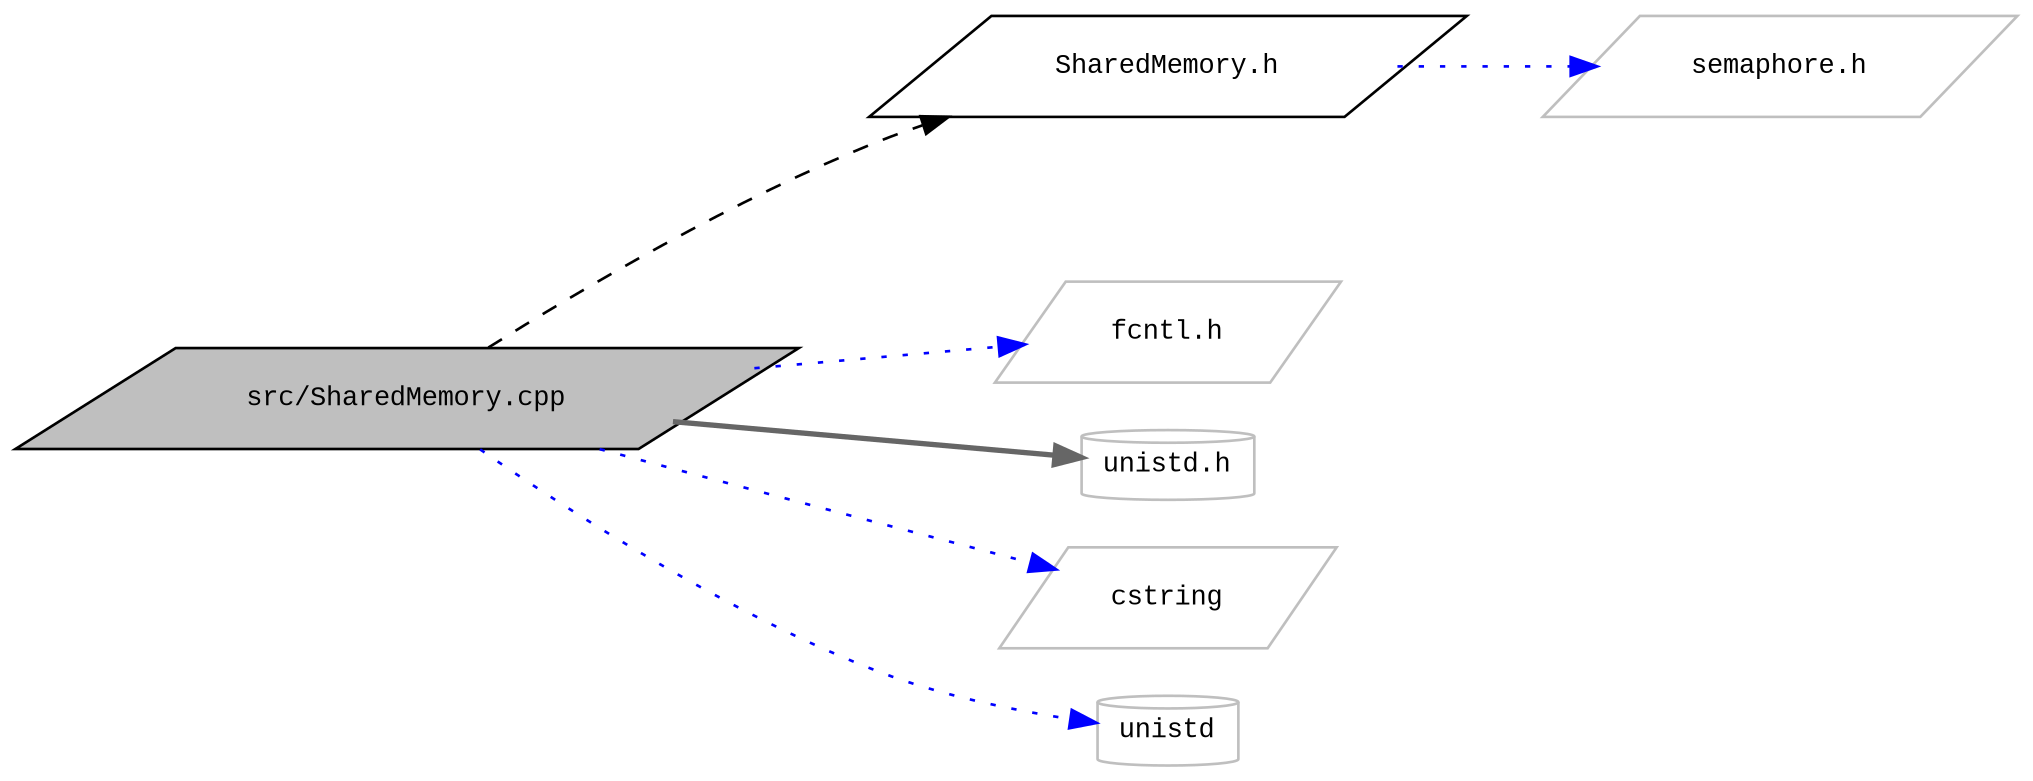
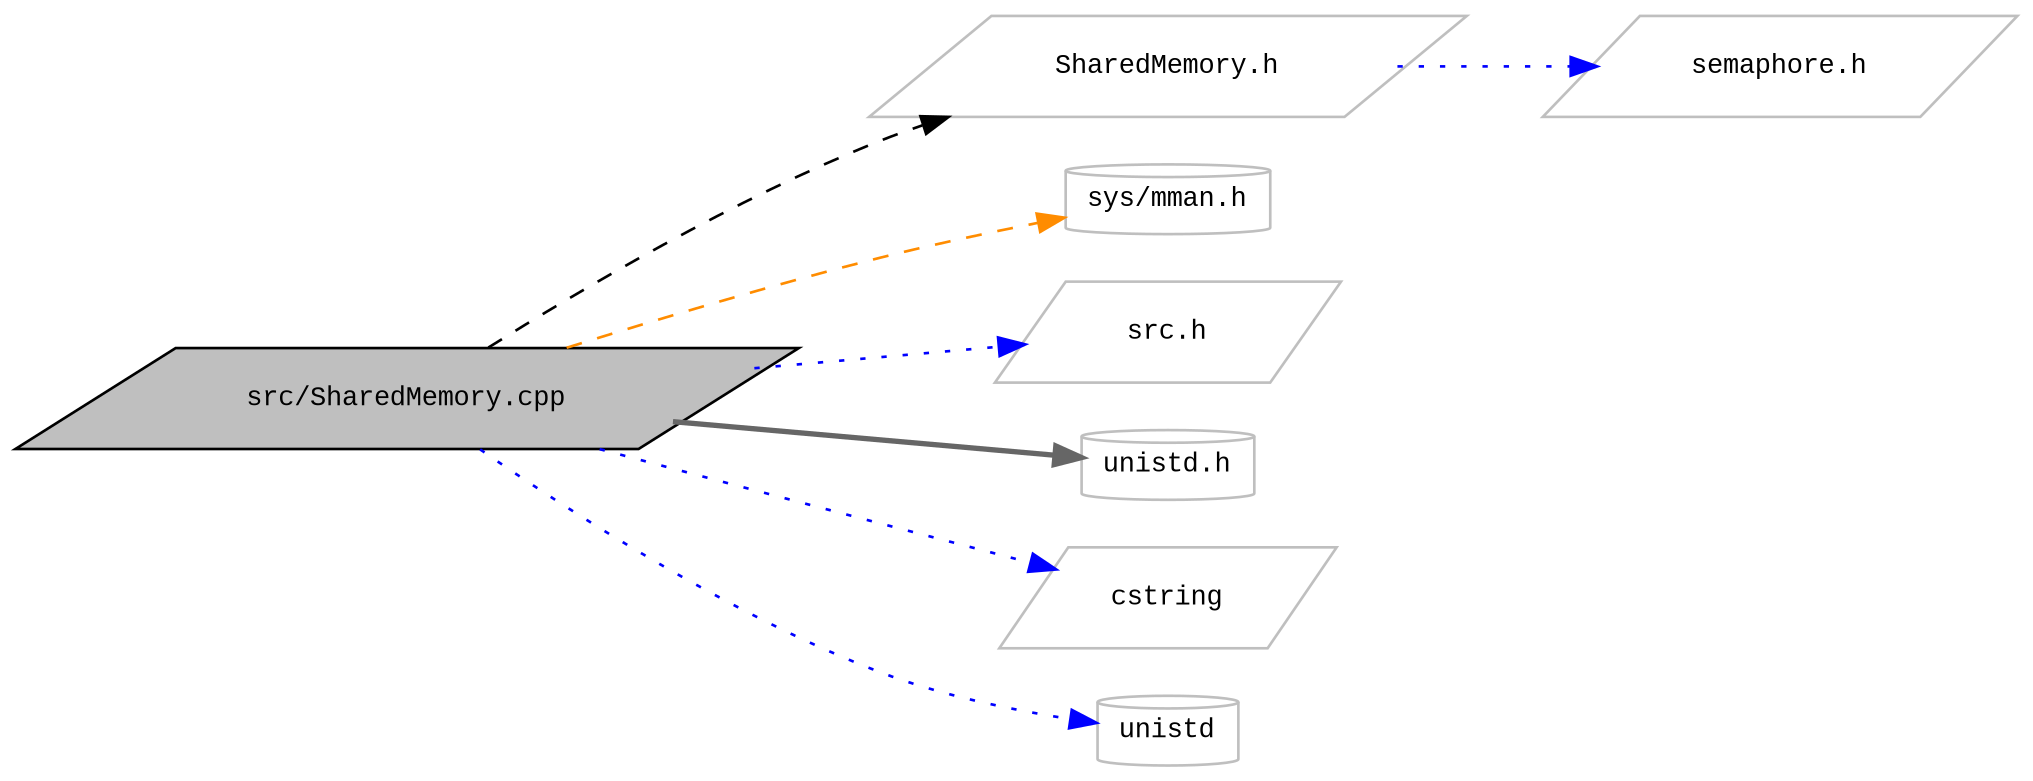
(1168, 66) -> (1168, 66)
none -> (1168, 199)
(1168, 332) -> (1168, 332)
